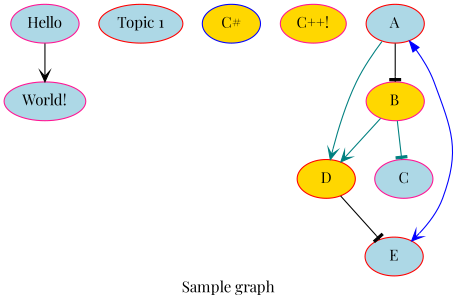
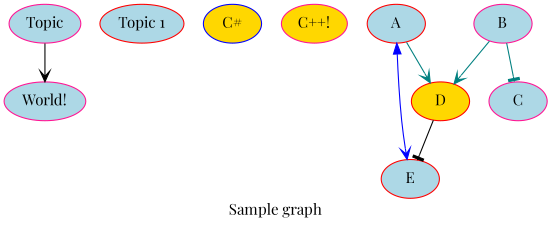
(45, 24) -> (45, 24)
(395, 60) -> none
(395, 101) -> (503, 24)
